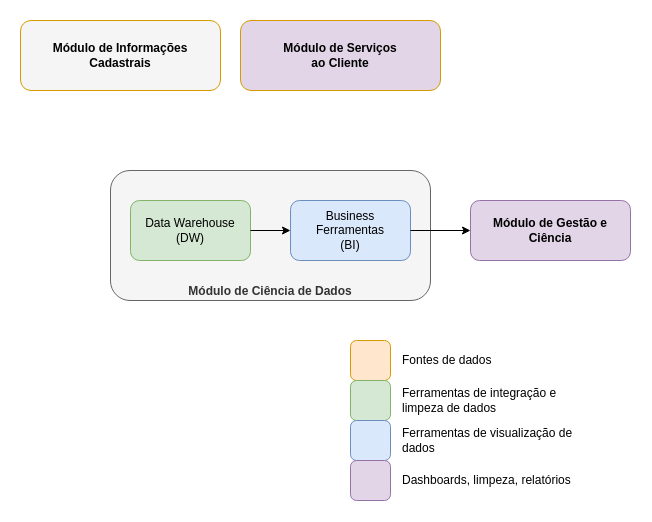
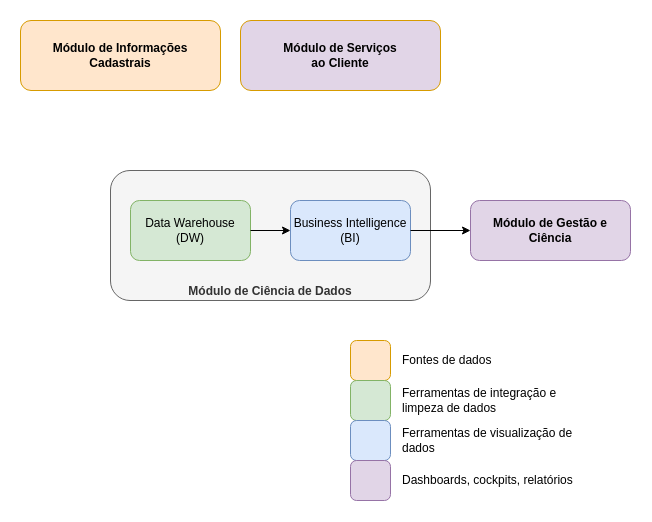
(121, 56) -> (121, 56)
(351, 231) -> (351, 231)
(494, 481) -> (497, 481)
